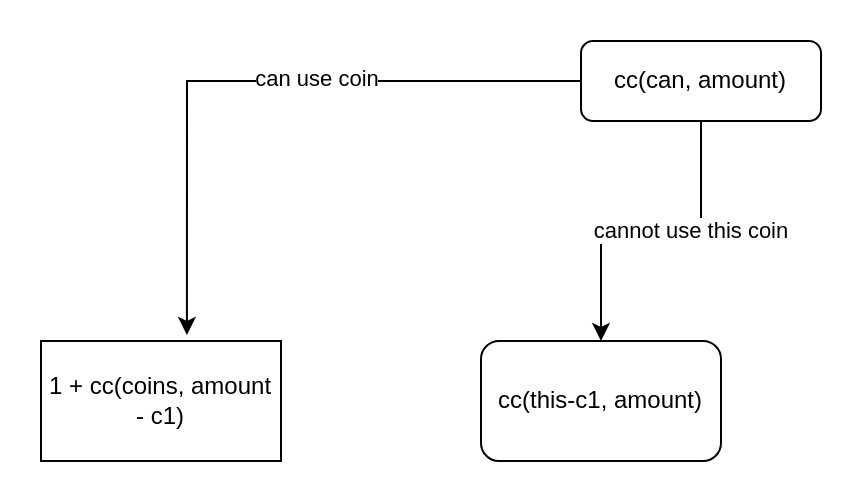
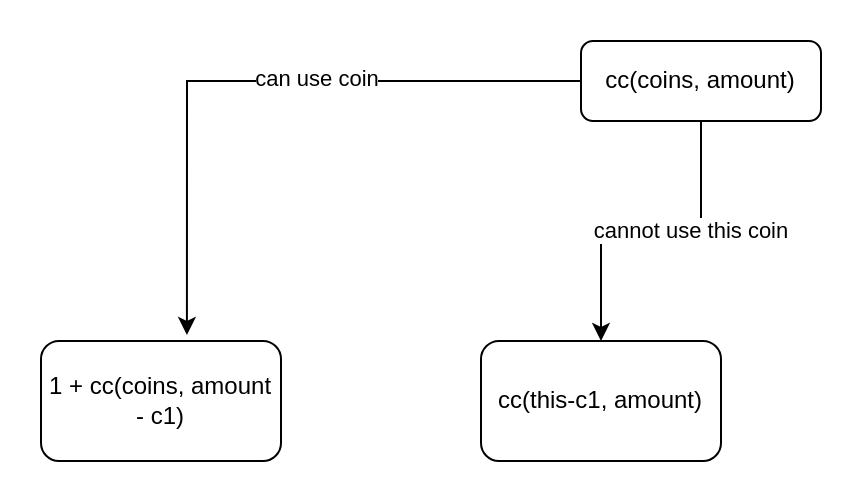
(701, 81) -> (701, 81)
(161, 401) -> (161, 401)
